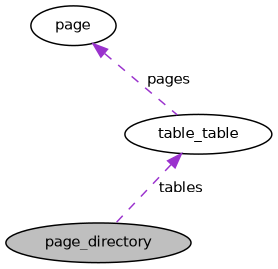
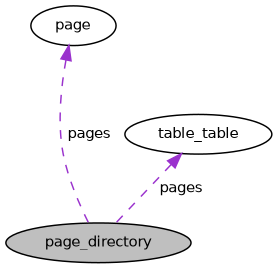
(141, 84) -> (62, 143)
(179, 189) -> (179, 189)
